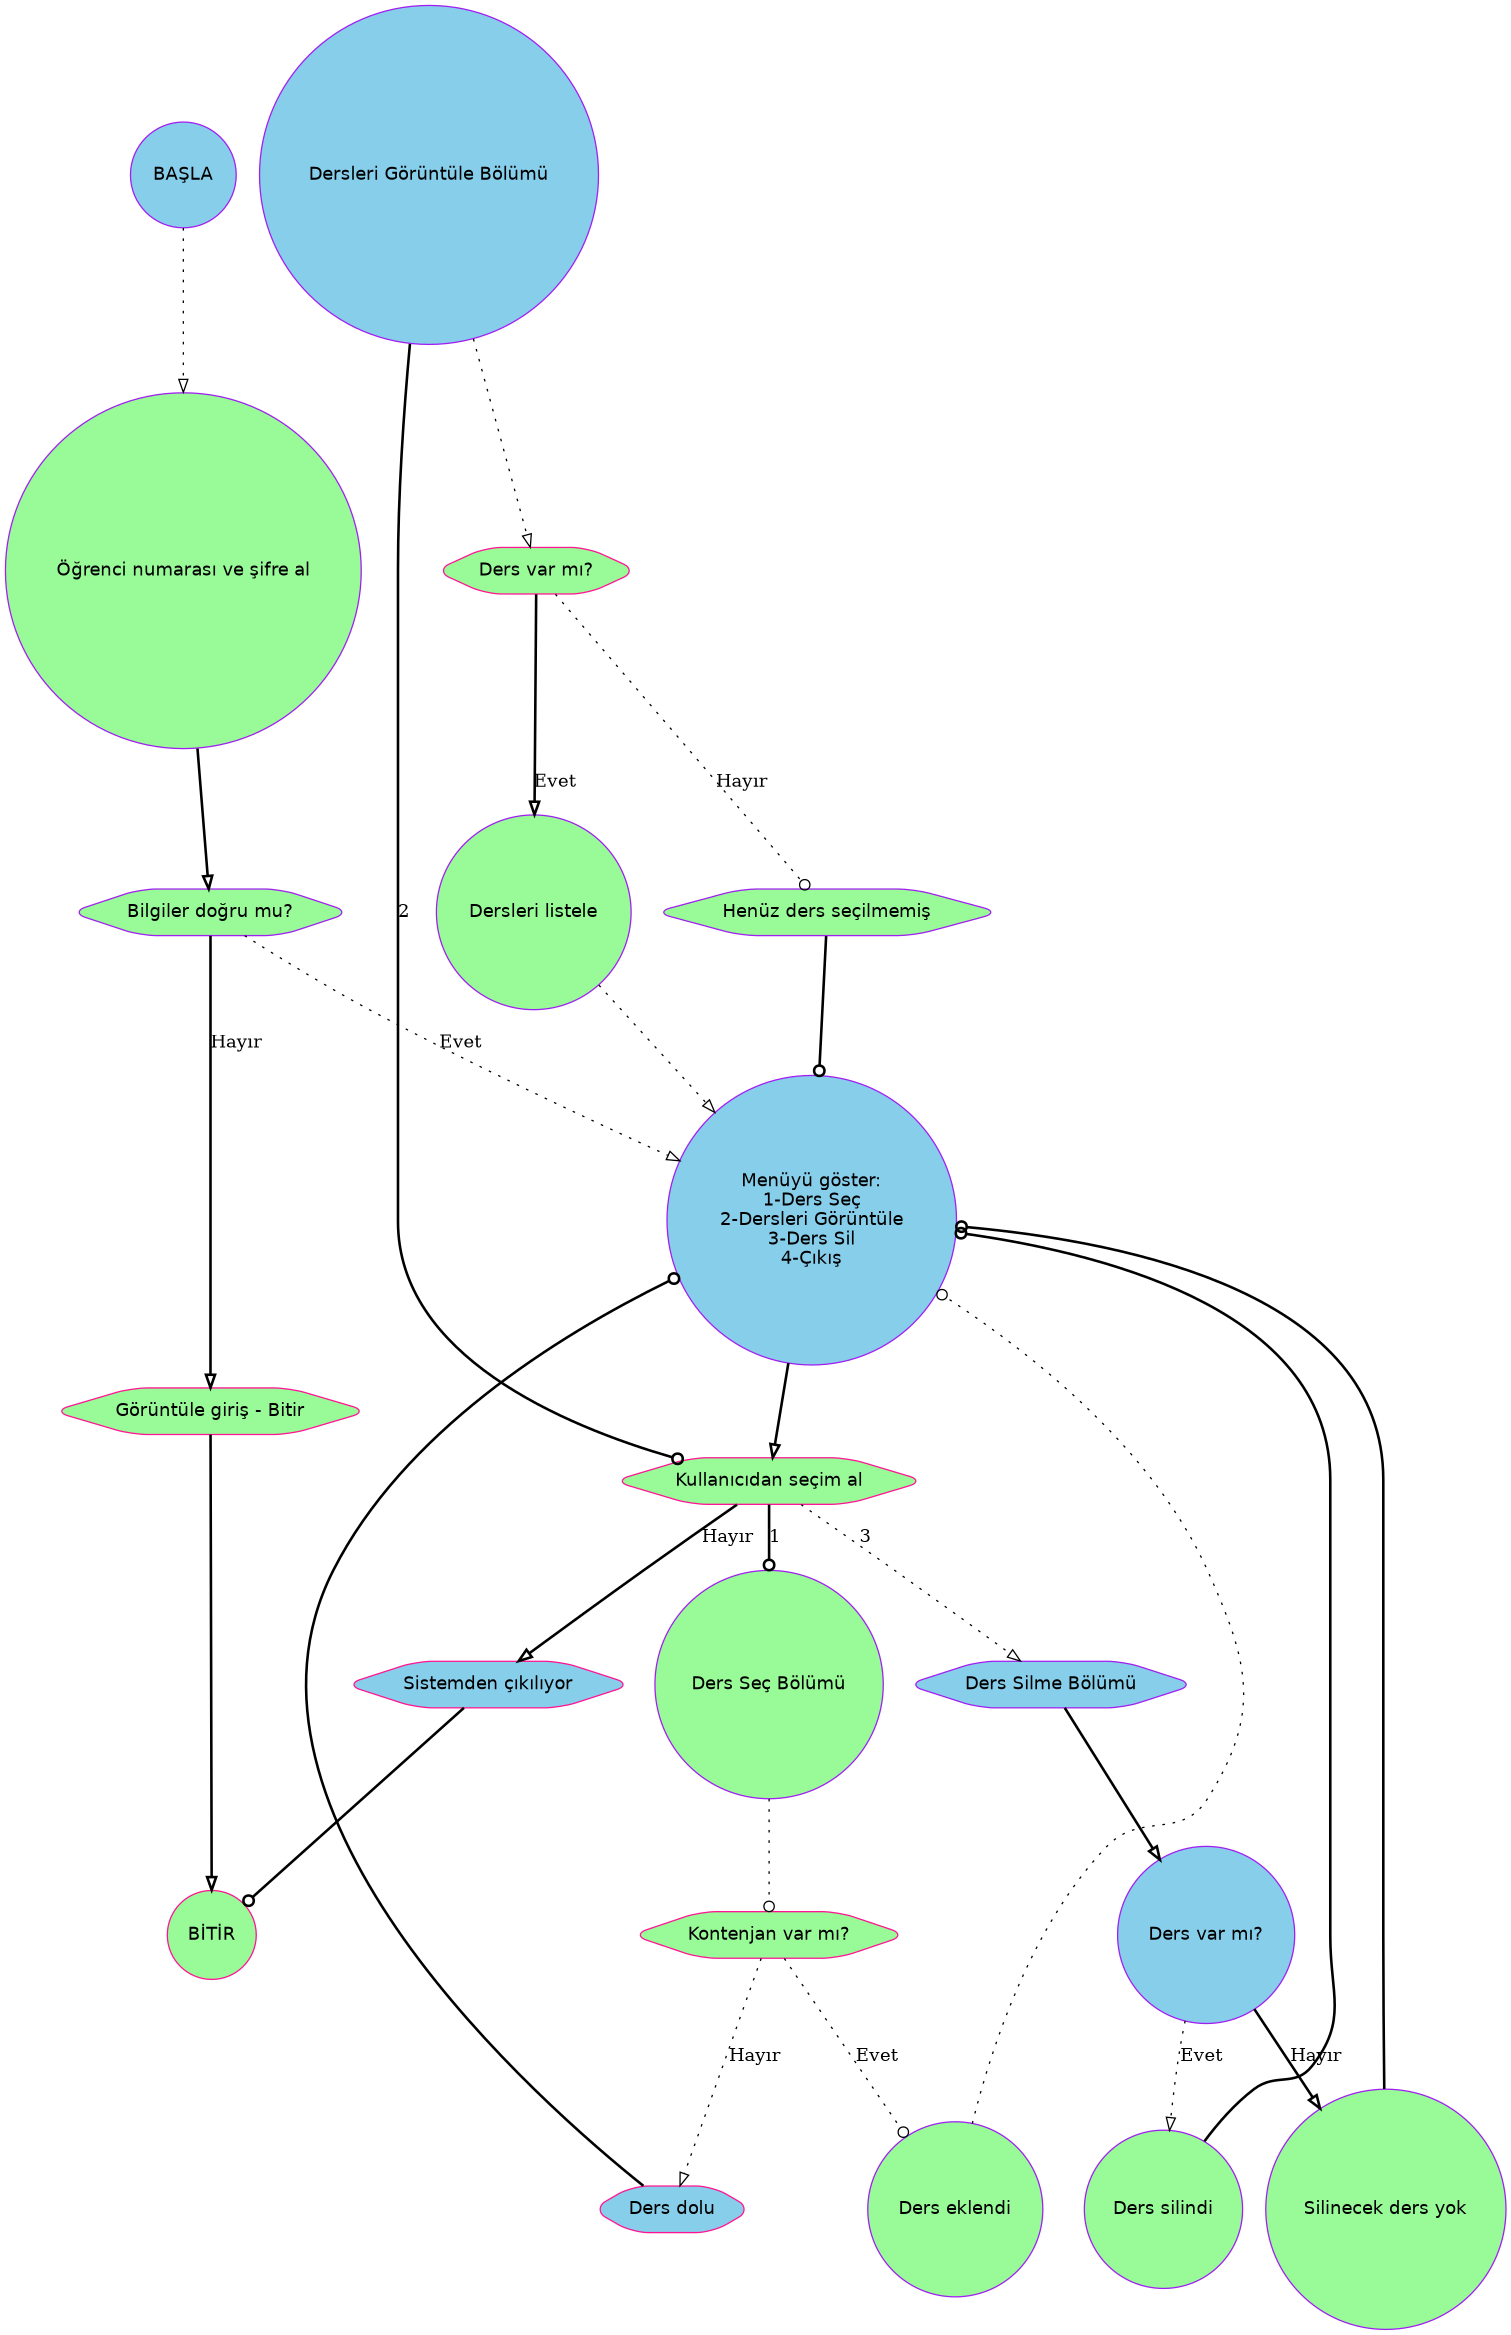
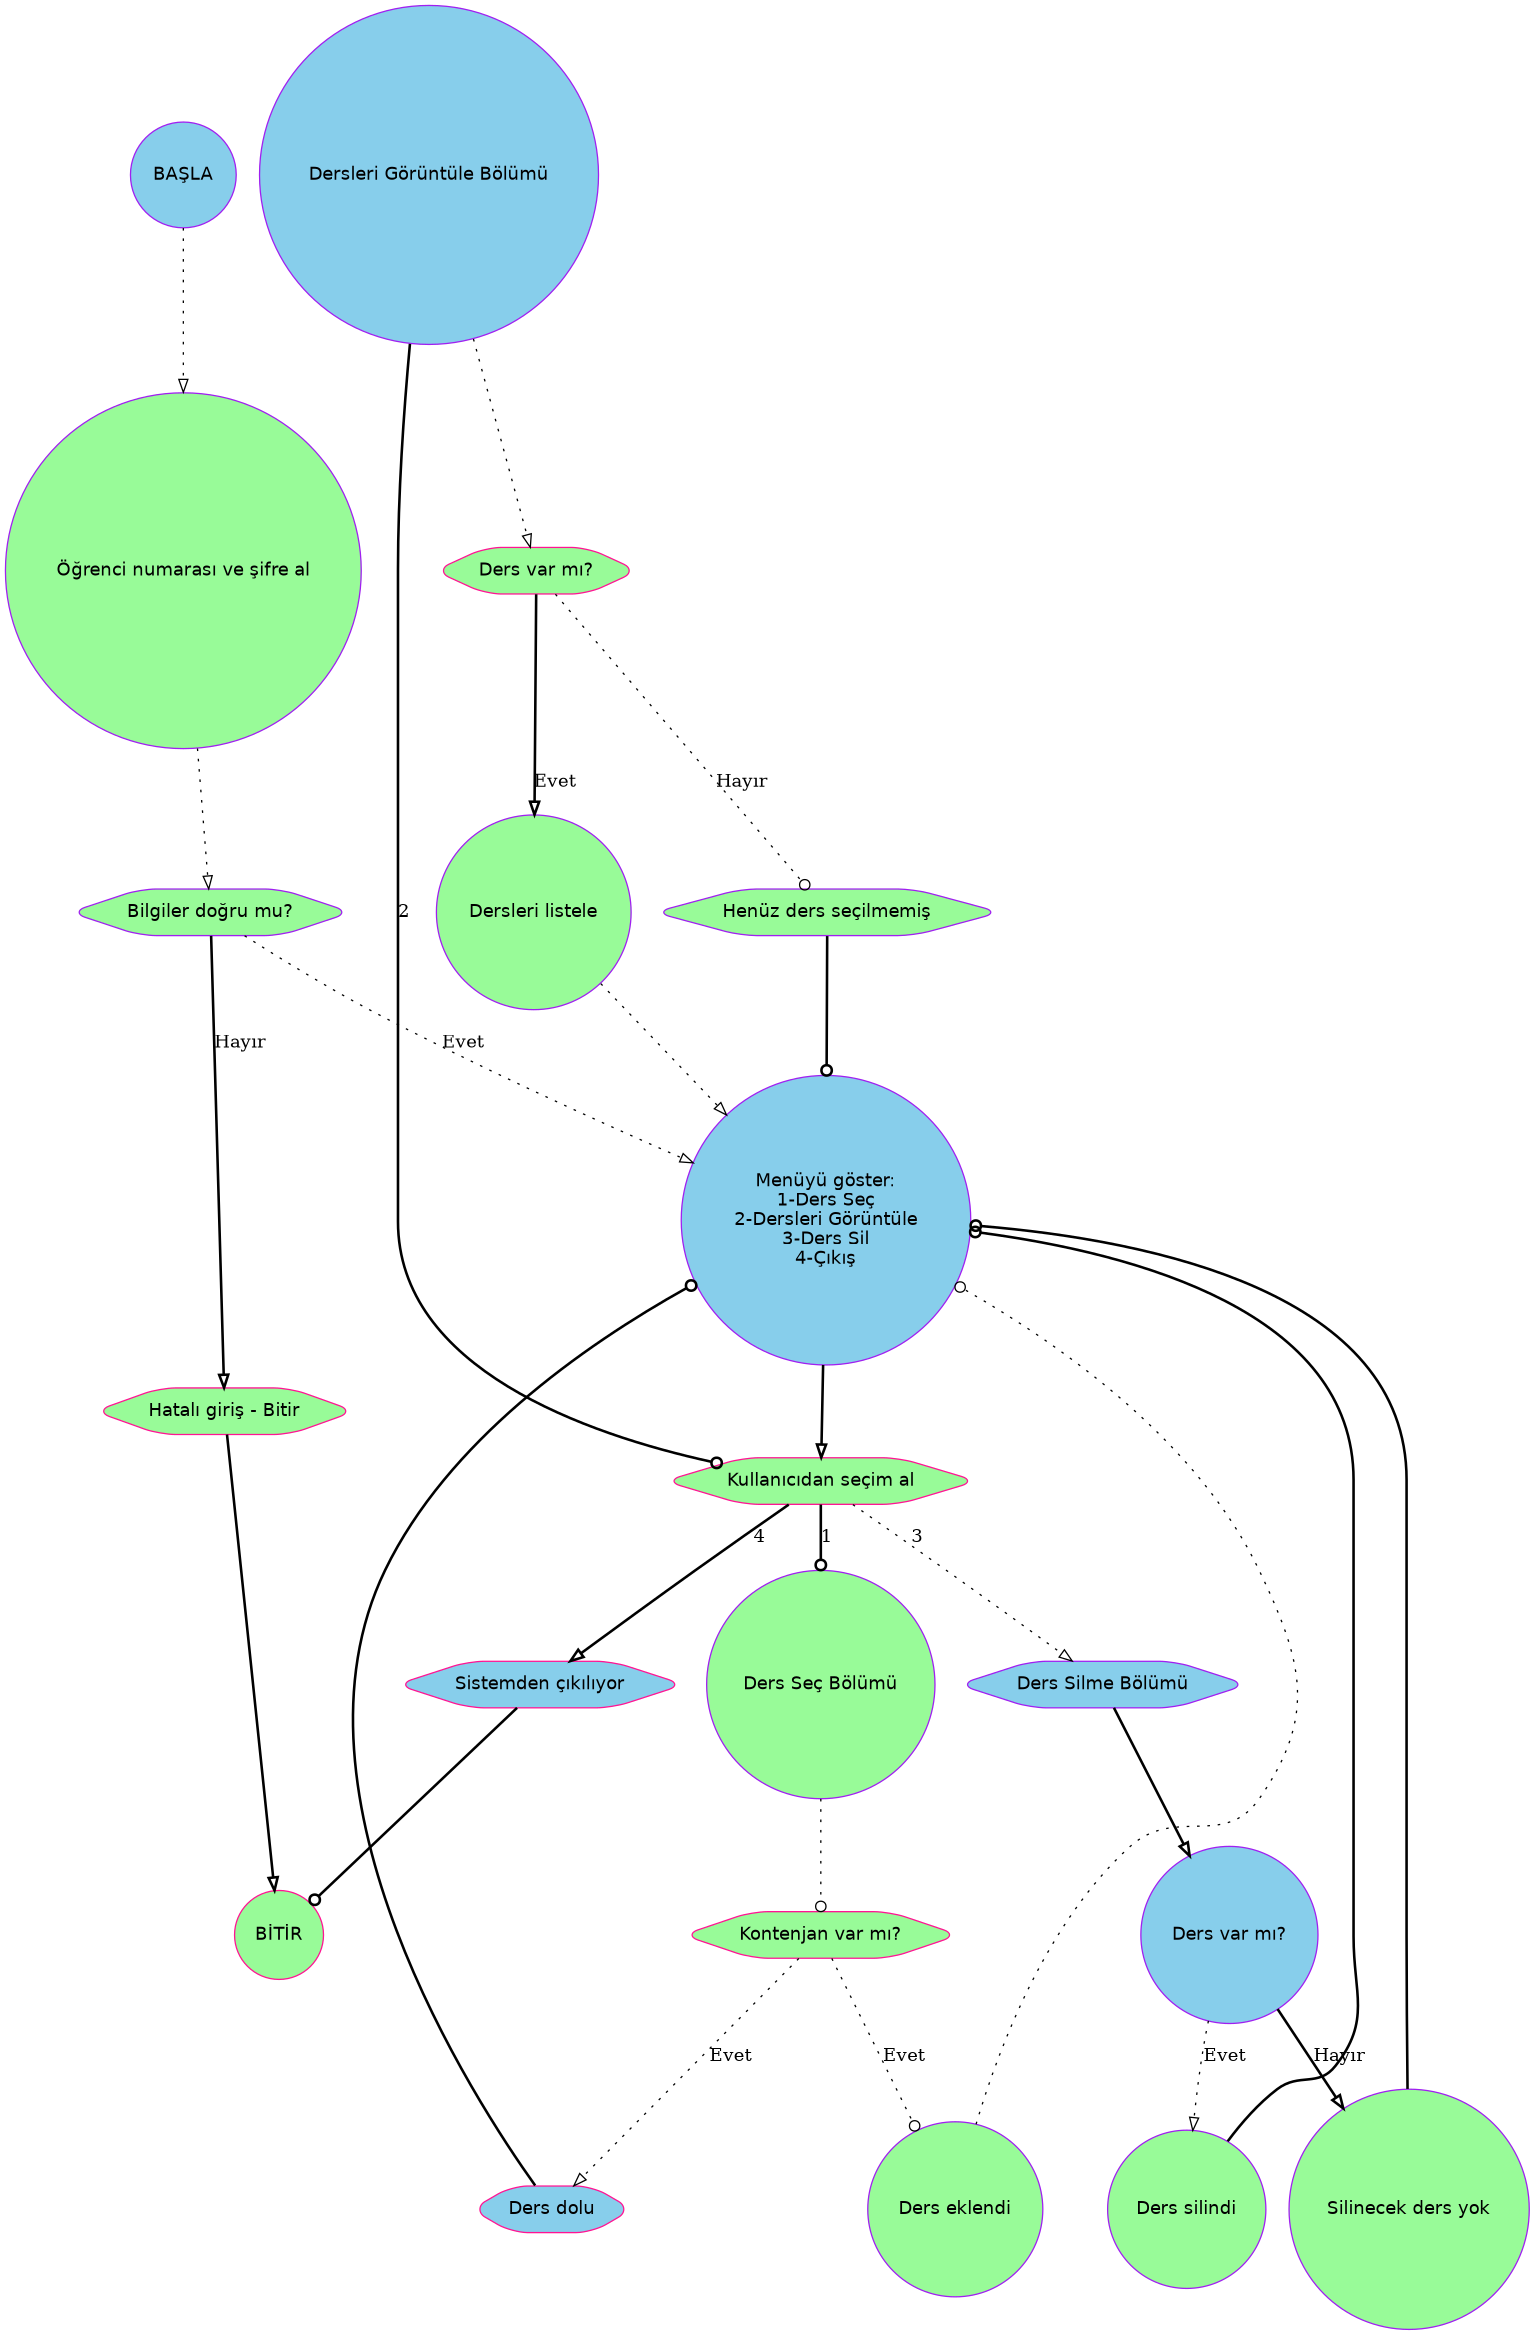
(203, 812) -> (203, 812)
(210, 1411) -> (225, 1411)
(728, 1537) -> (760, 1537)
(755, 2056) -> (732, 2056)
